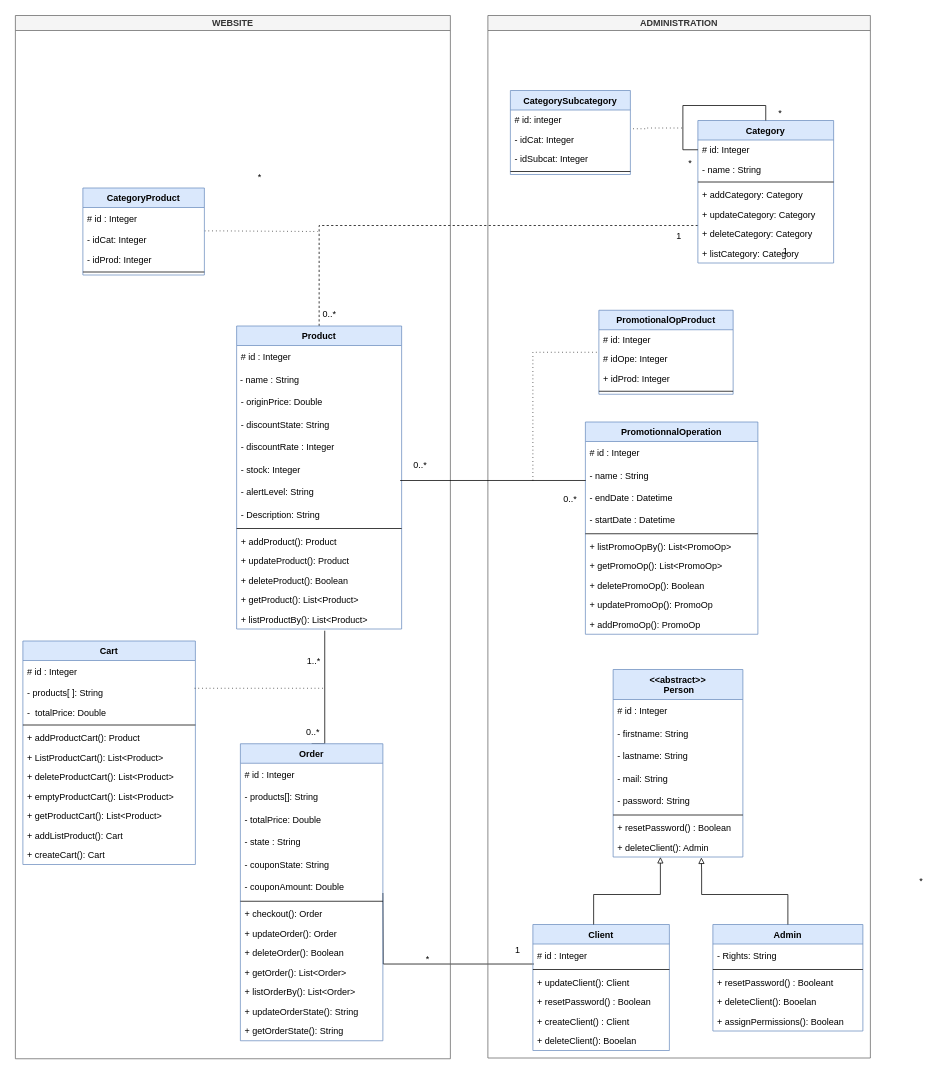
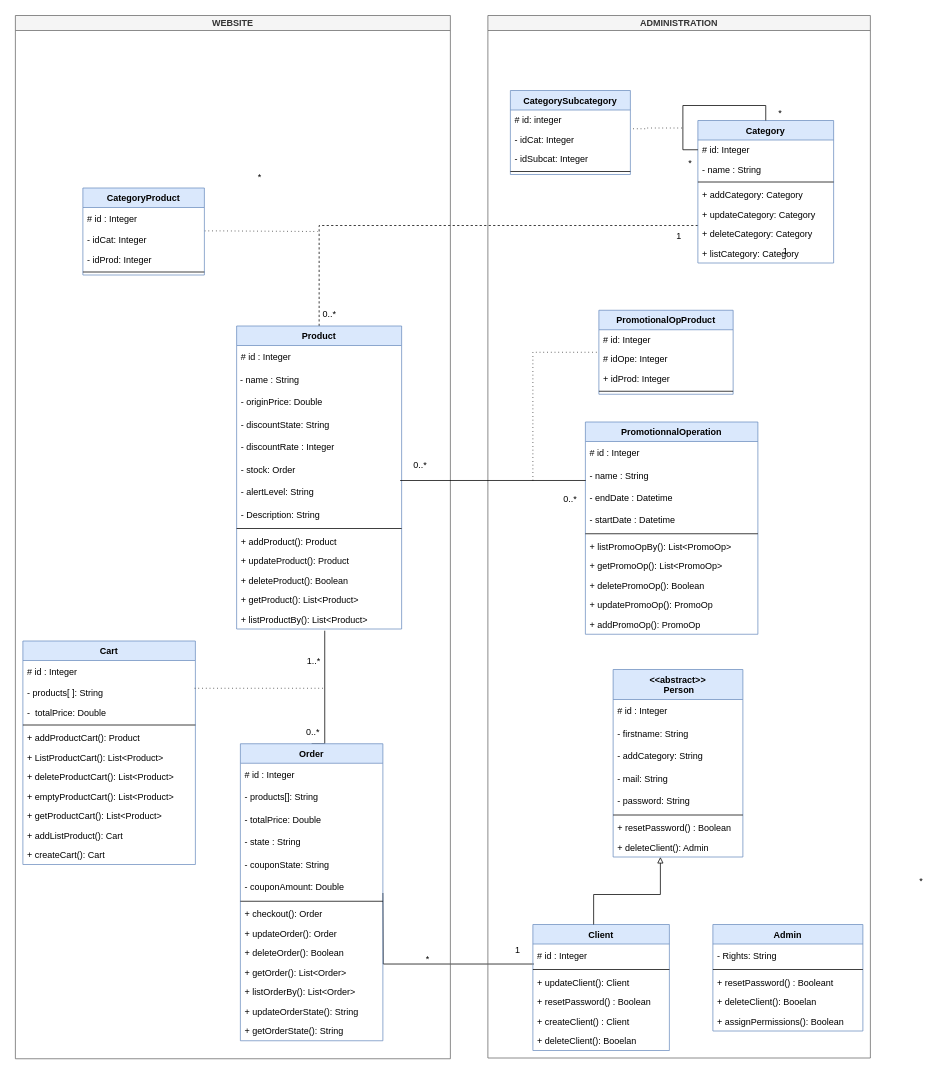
(278, 470) -> (273, 470)
(657, 756) -> (665, 756)
(745, 894) -> none
